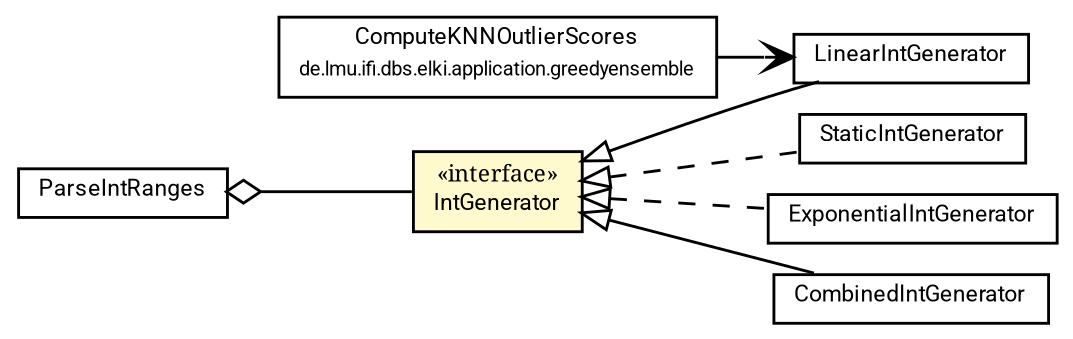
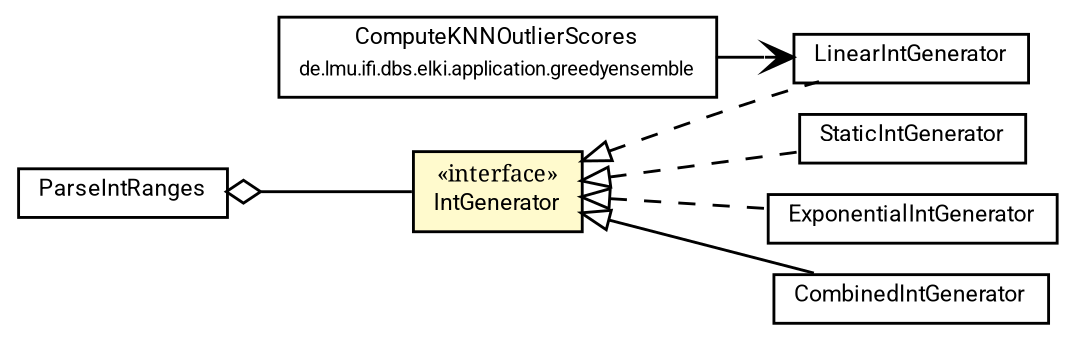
(714, 115) -> (714, 115)
